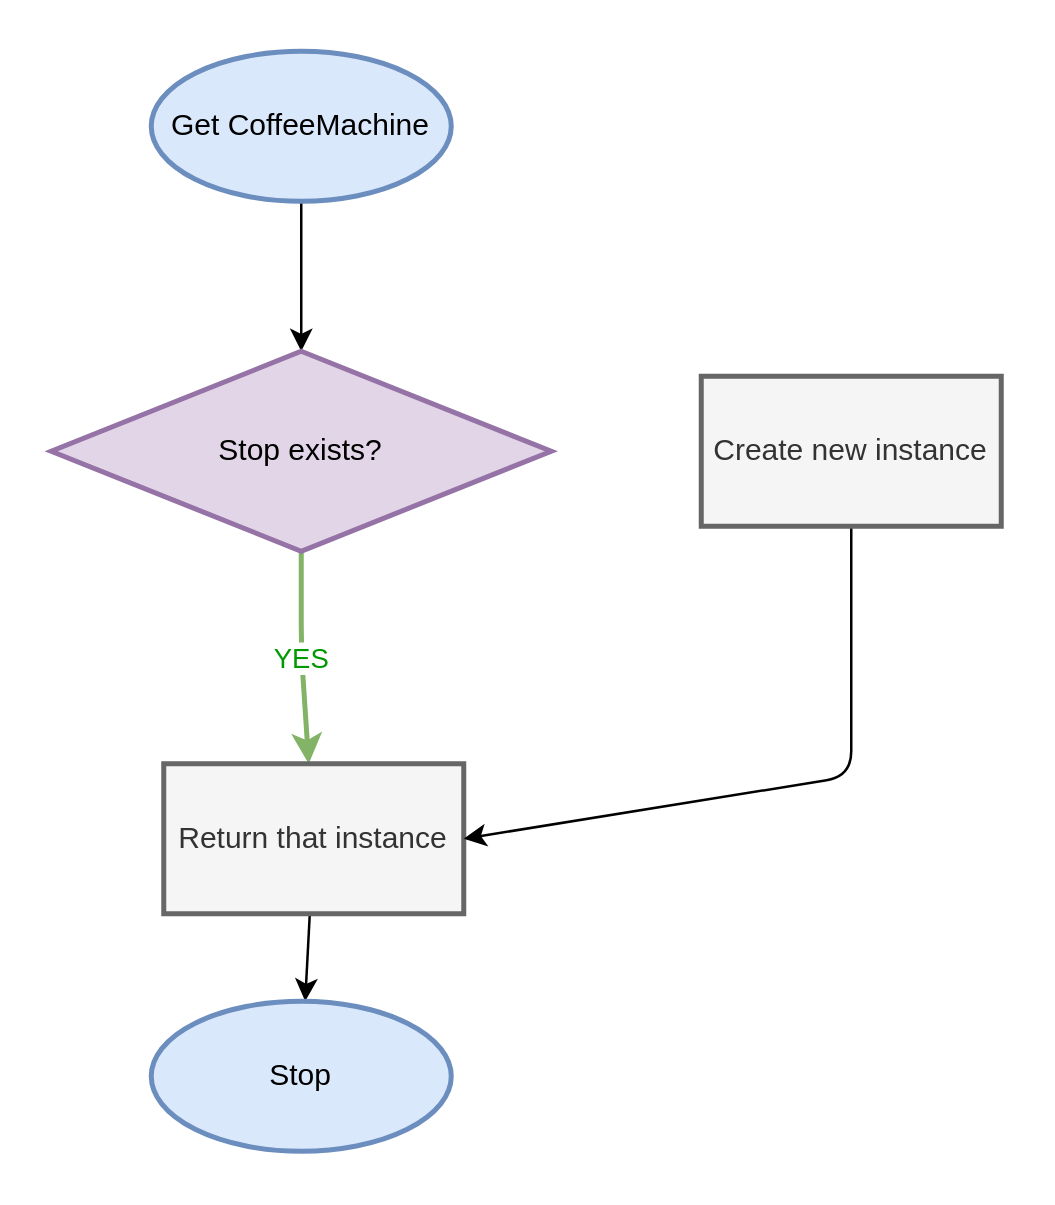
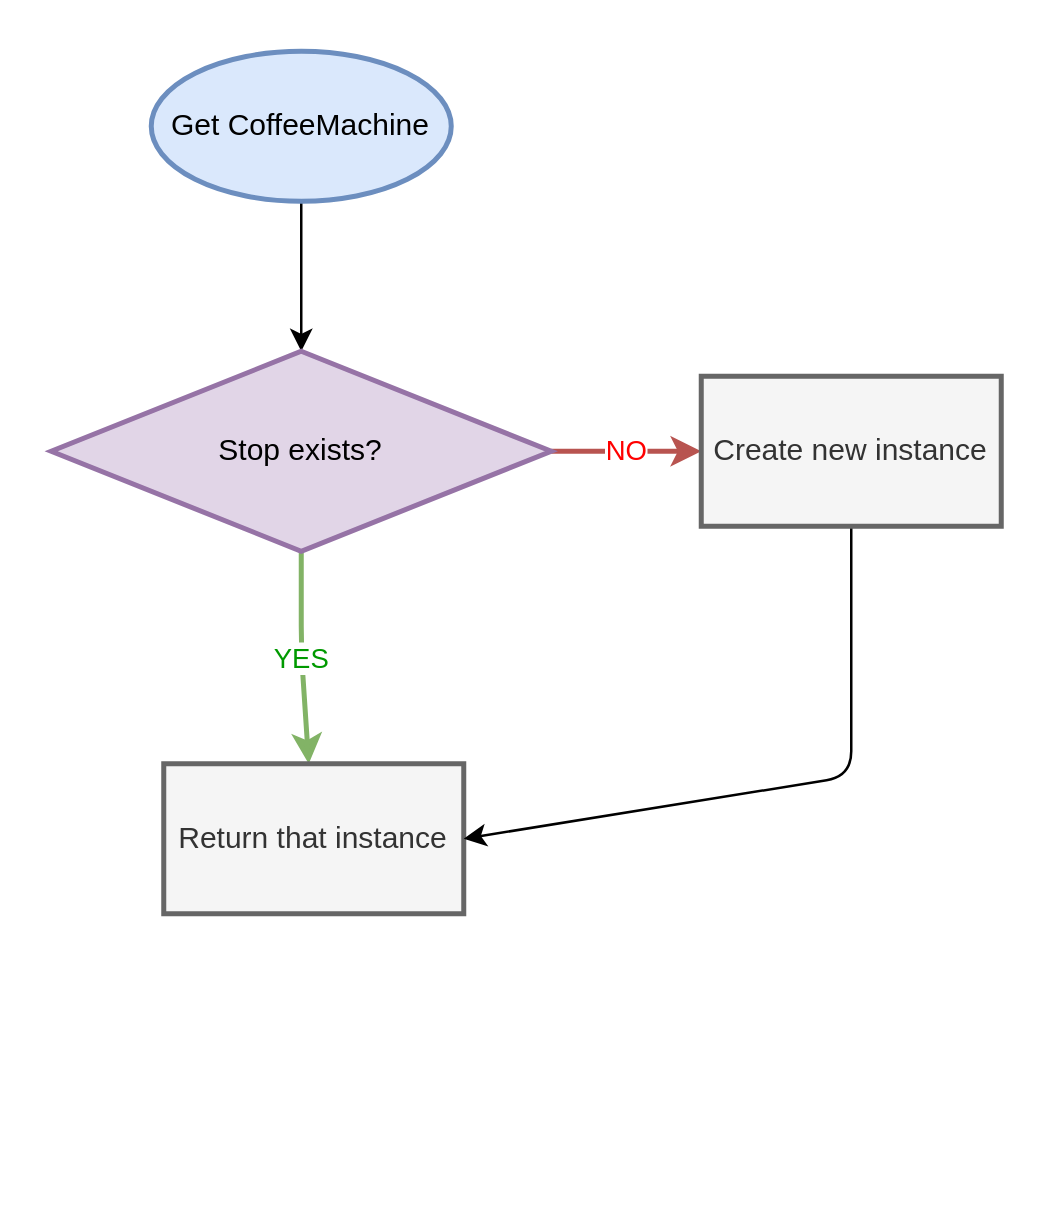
none -> (591, 451)
(308, 949) -> none
(301, 1076) -> none
